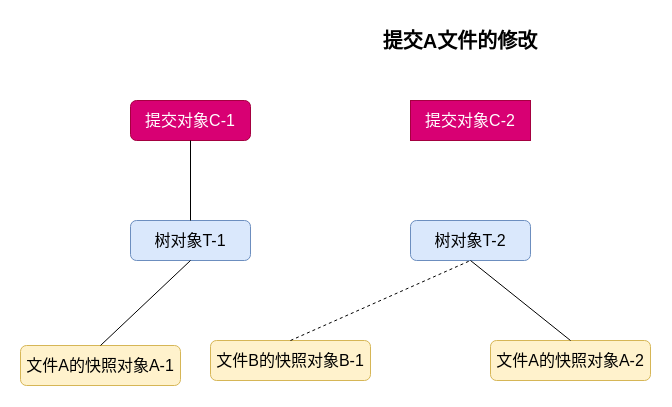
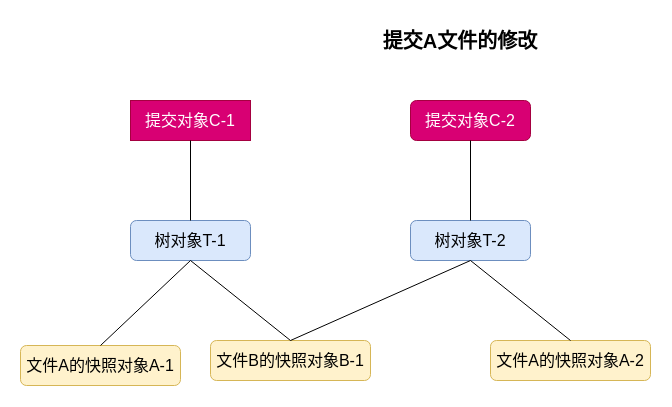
(191, 121) -> (191, 121)
(471, 121) -> (471, 121)
none -> (471, 181)
none -> (241, 301)
(379, 301) -> (379, 301)
